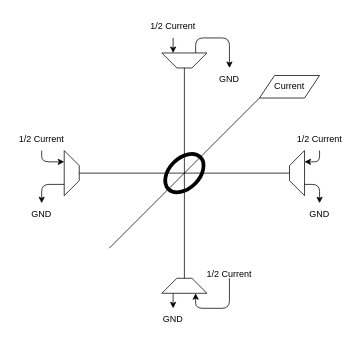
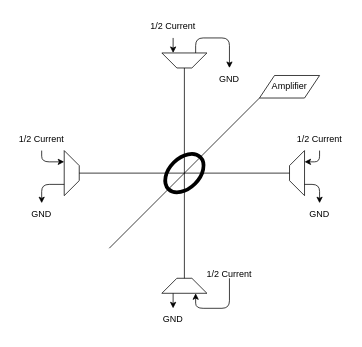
(289, 87) -> (289, 87)
